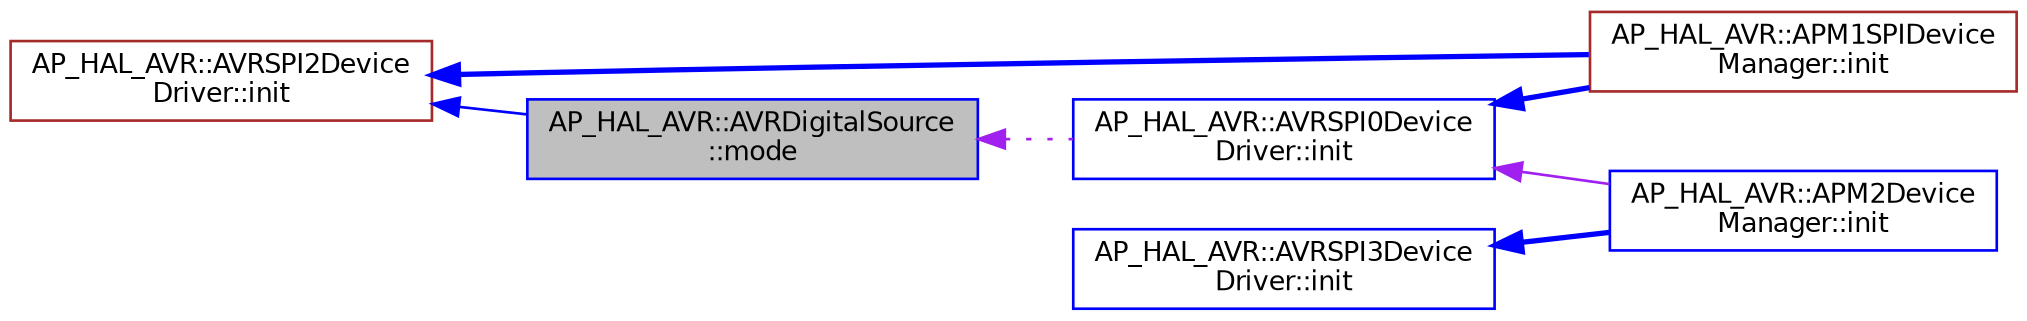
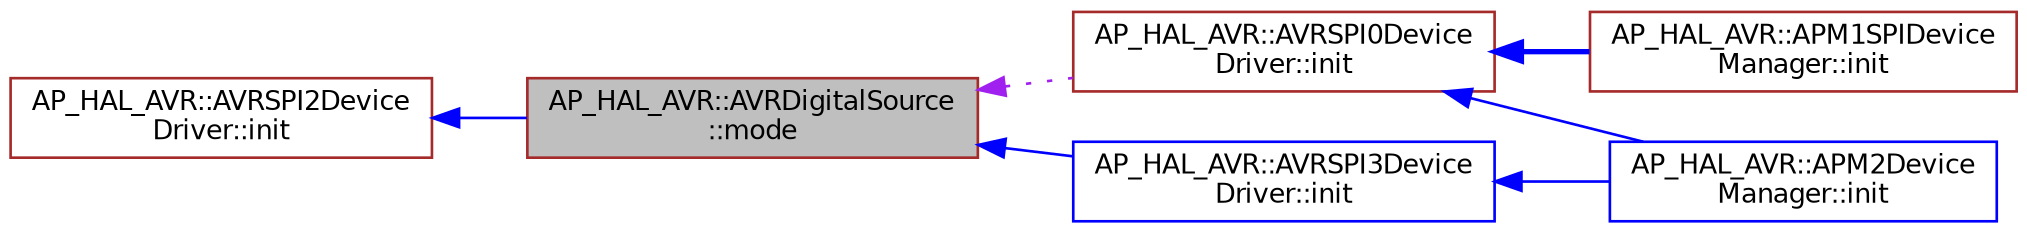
(1024, 63) -> none
(753, 139) -> (753, 118)
(1284, 139) -> (1284, 52)
none -> (1039, 152)
(1566, 178) -> (1557, 120)
(1566, 237) -> (1566, 182)
